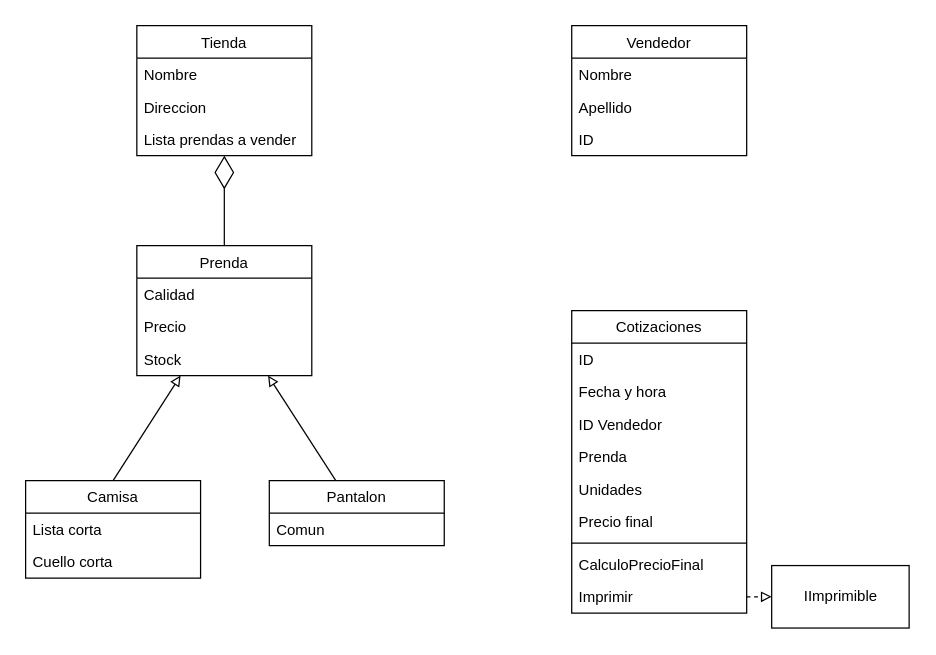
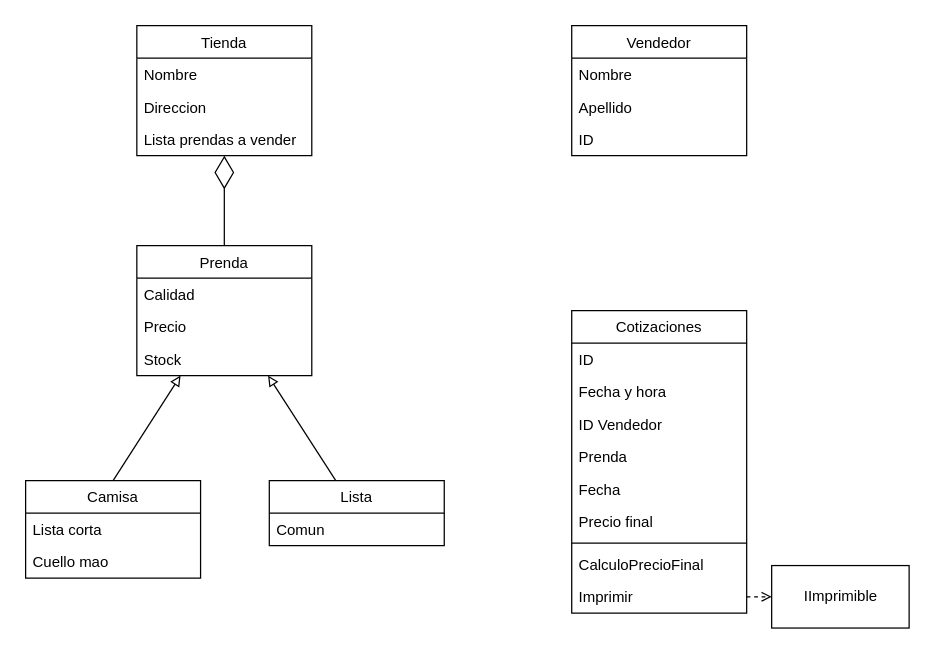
(610, 490) -> (600, 490)
(356, 498) -> (356, 498)
(77, 563) -> (69, 563)
(760, 597) -> (762, 597)
